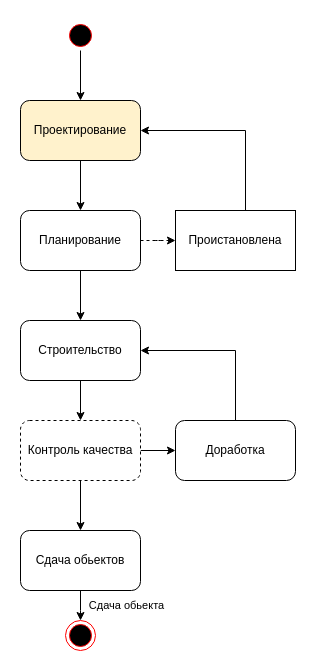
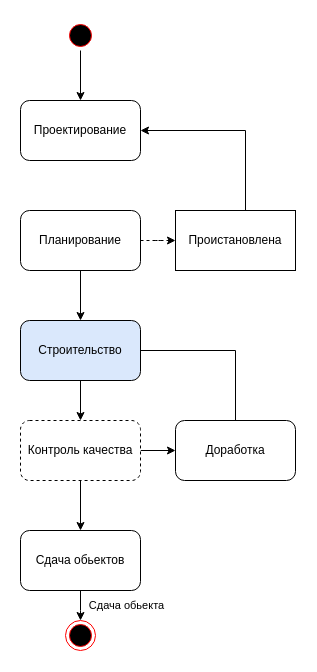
(81, 131) -> (81, 131)
(81, 182) -> none
(81, 351) -> (81, 351)
(148, 351) -> (146, 351)
